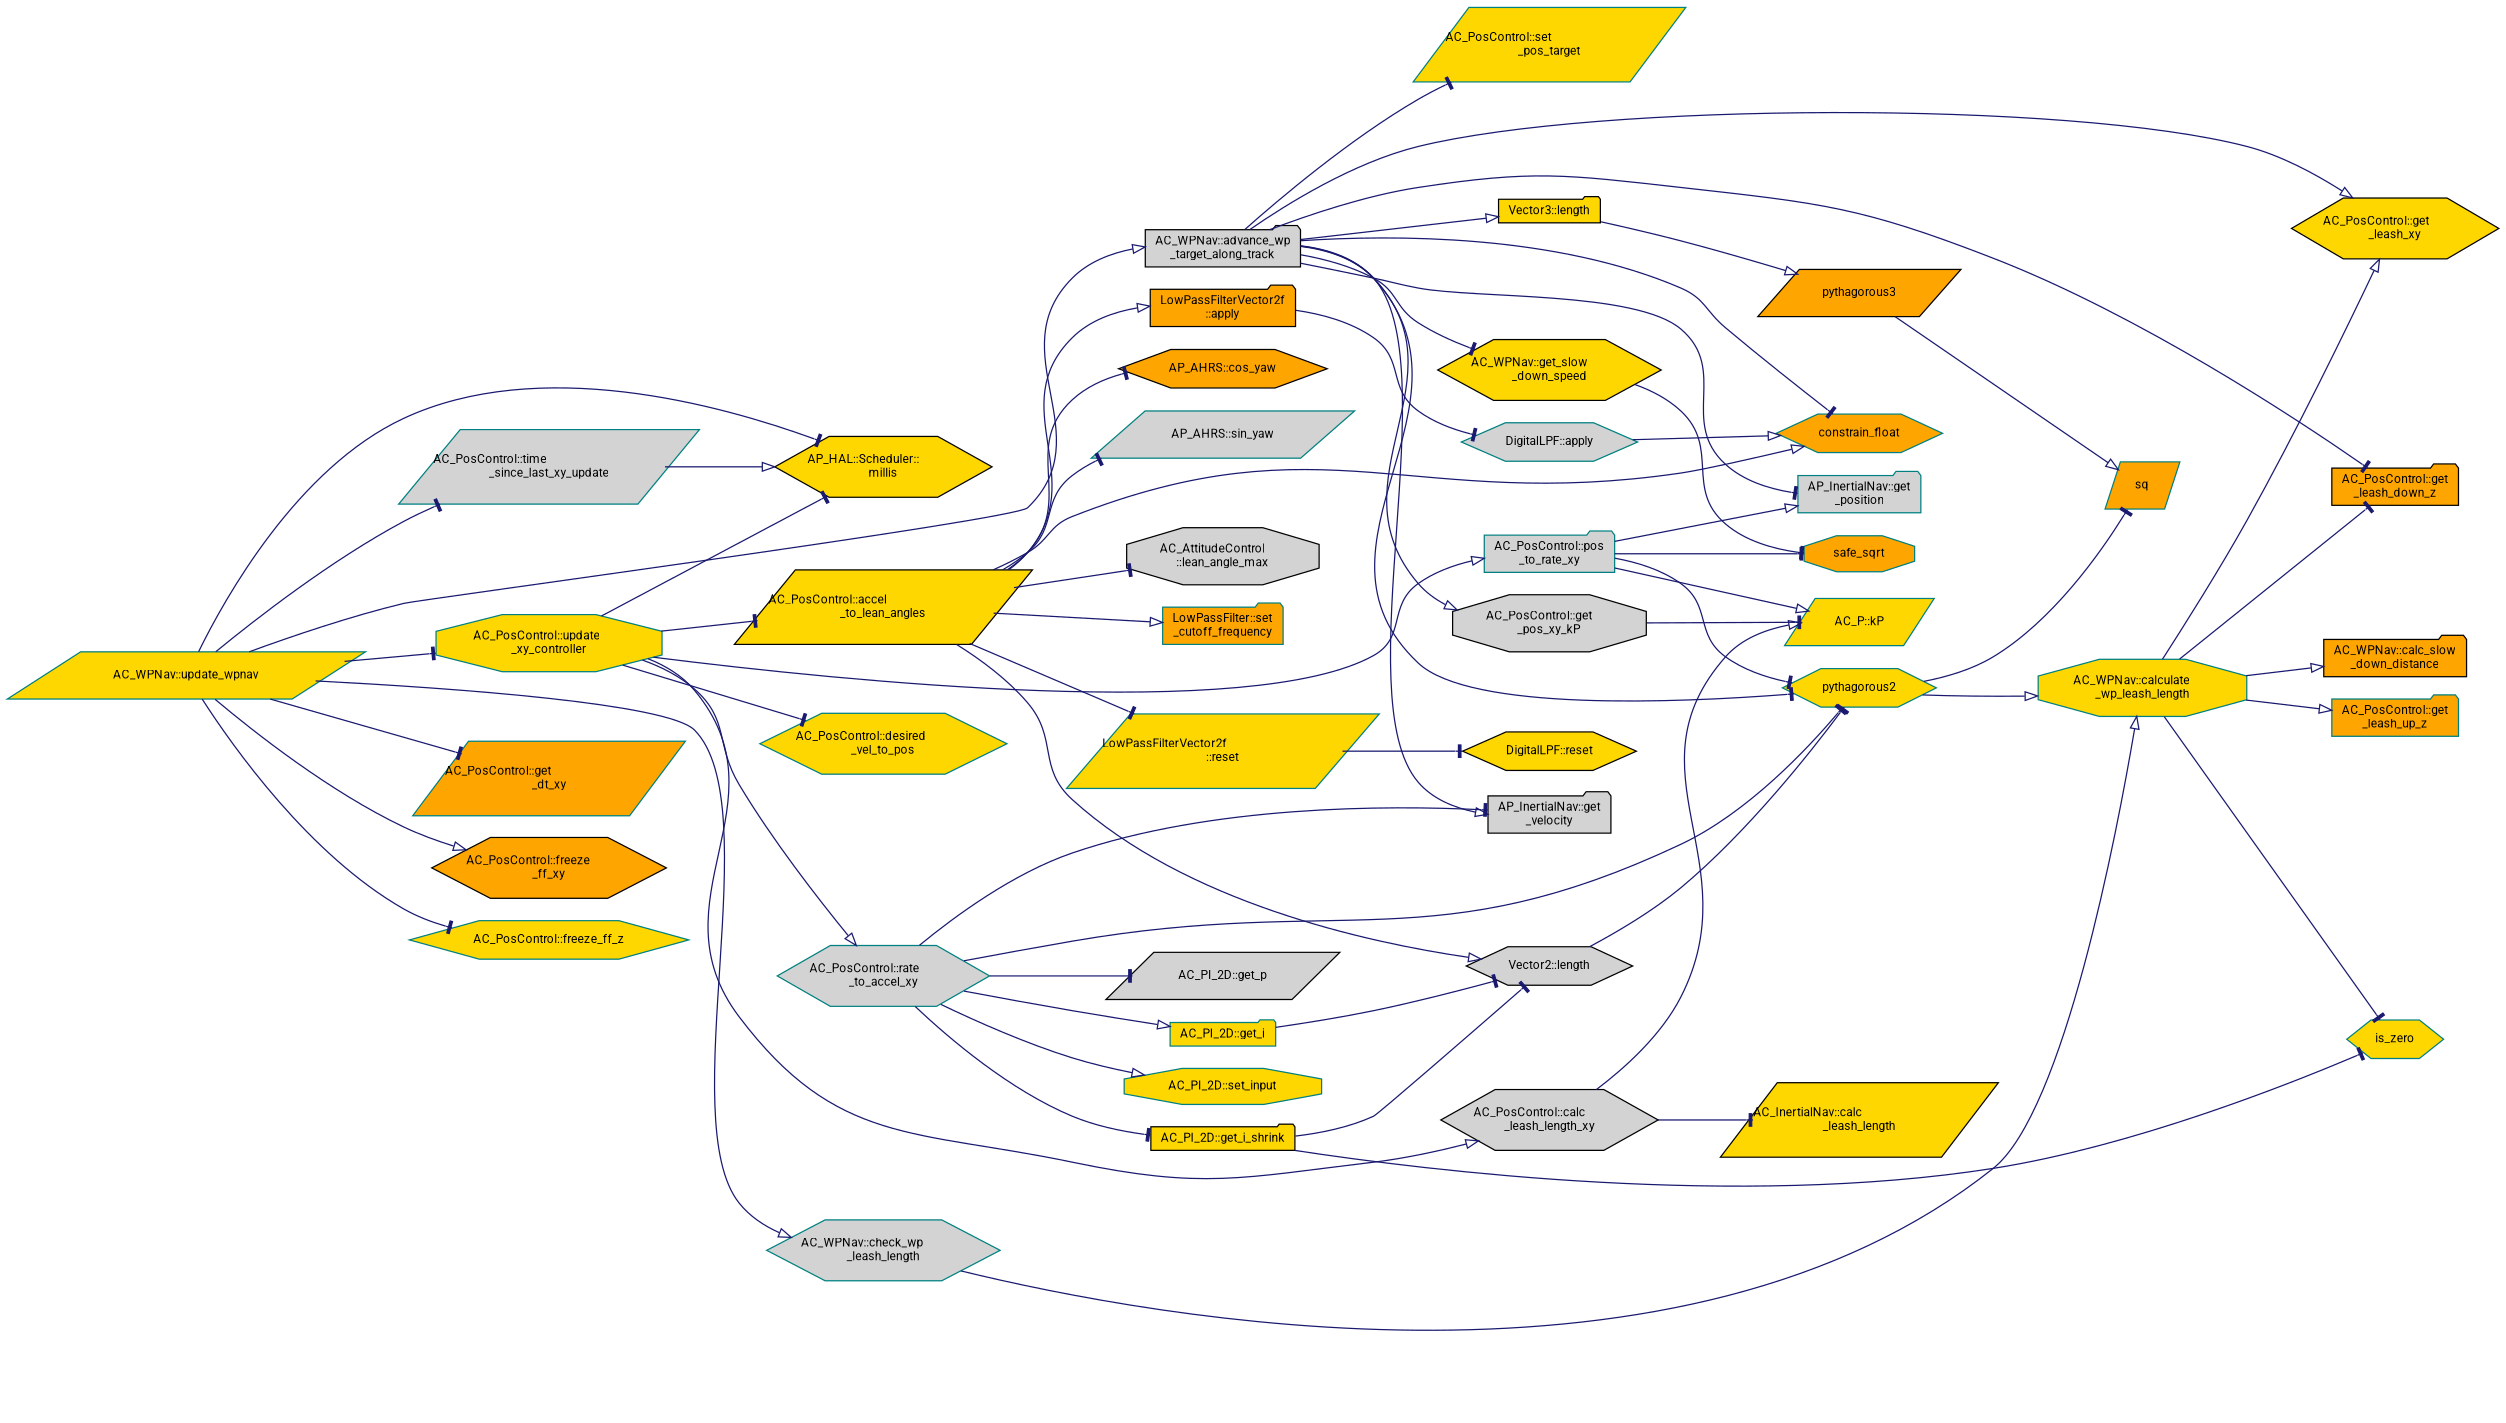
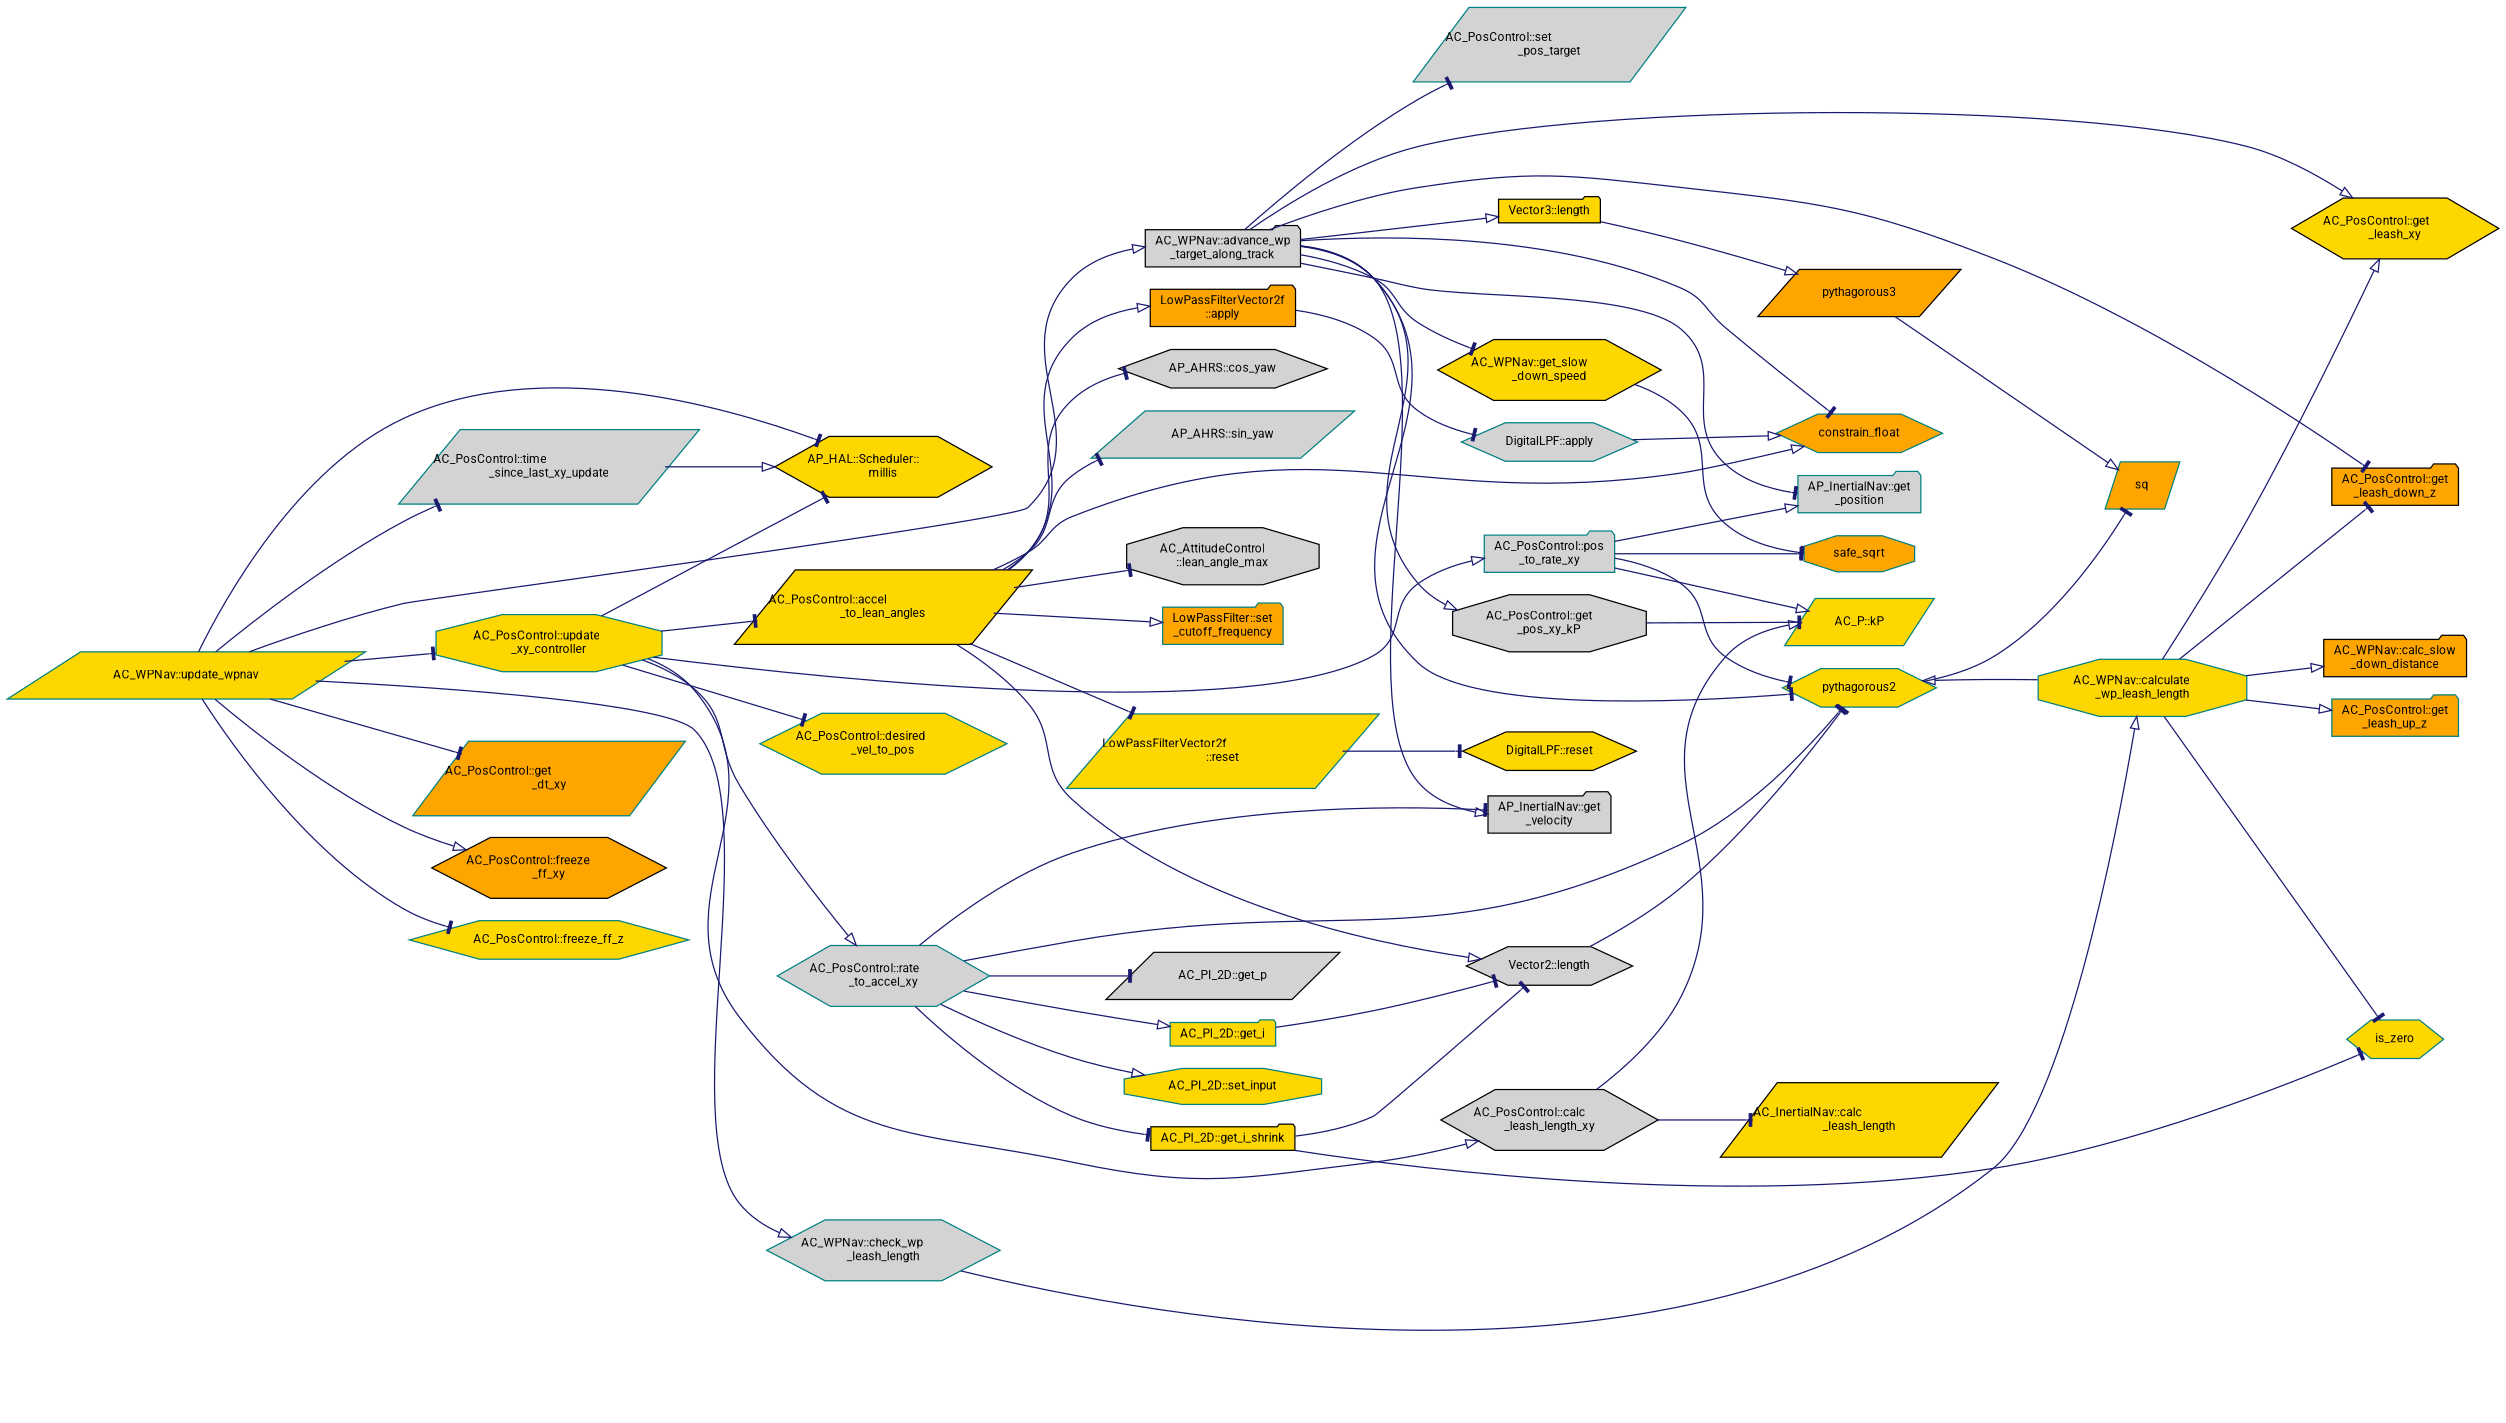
(1549, 45) -> (1549, 45)
(1223, 369) -> (1223, 369)
(1974, 696) -> (1986, 680)
